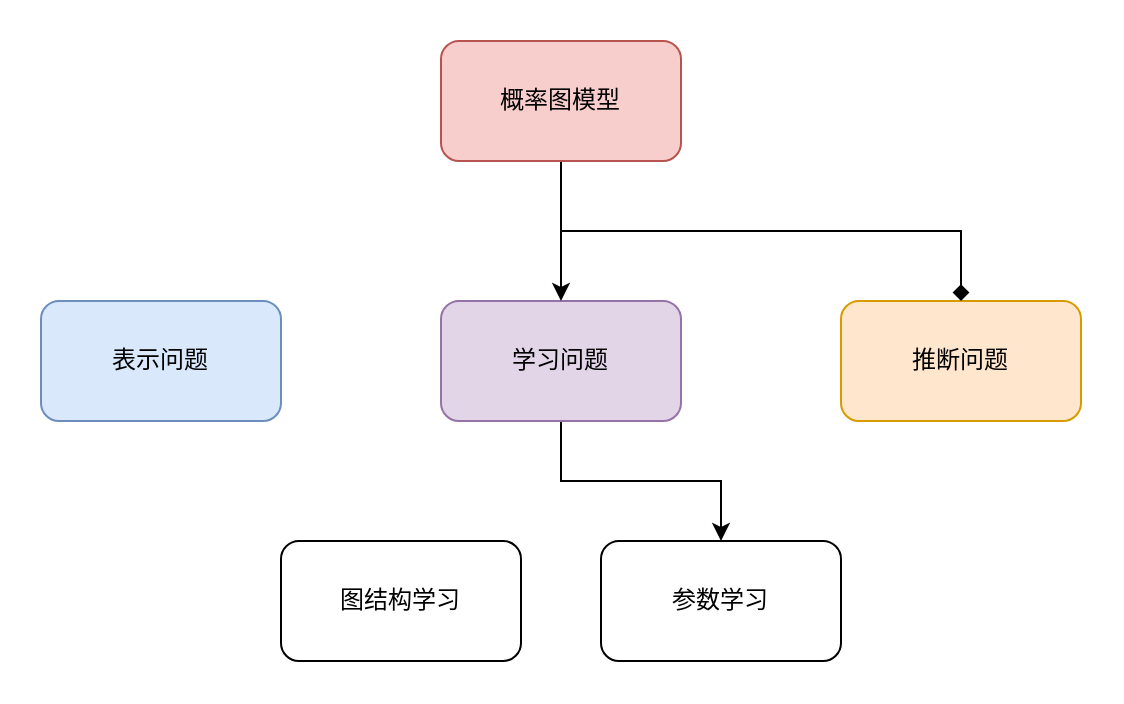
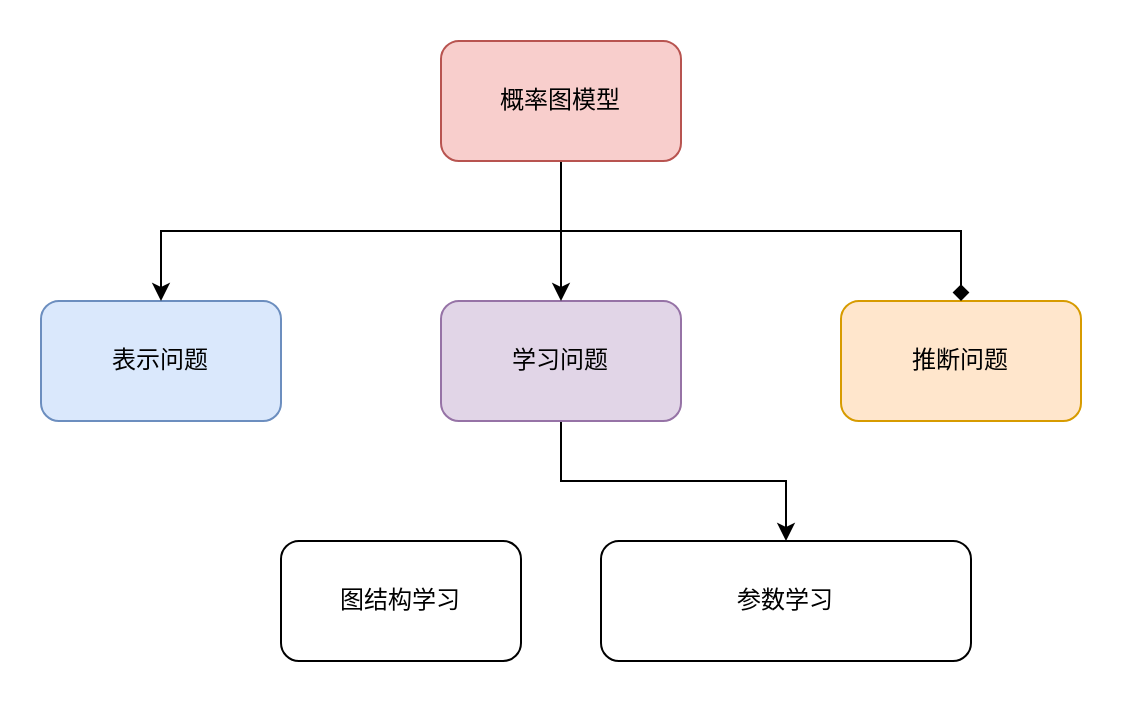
none -> (331, 231)
(721, 601) -> (786, 601)
